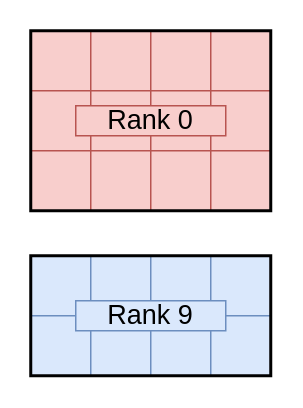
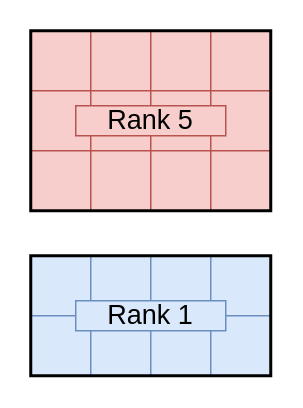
(151, 121) -> (151, 121)
(151, 316) -> (151, 316)
